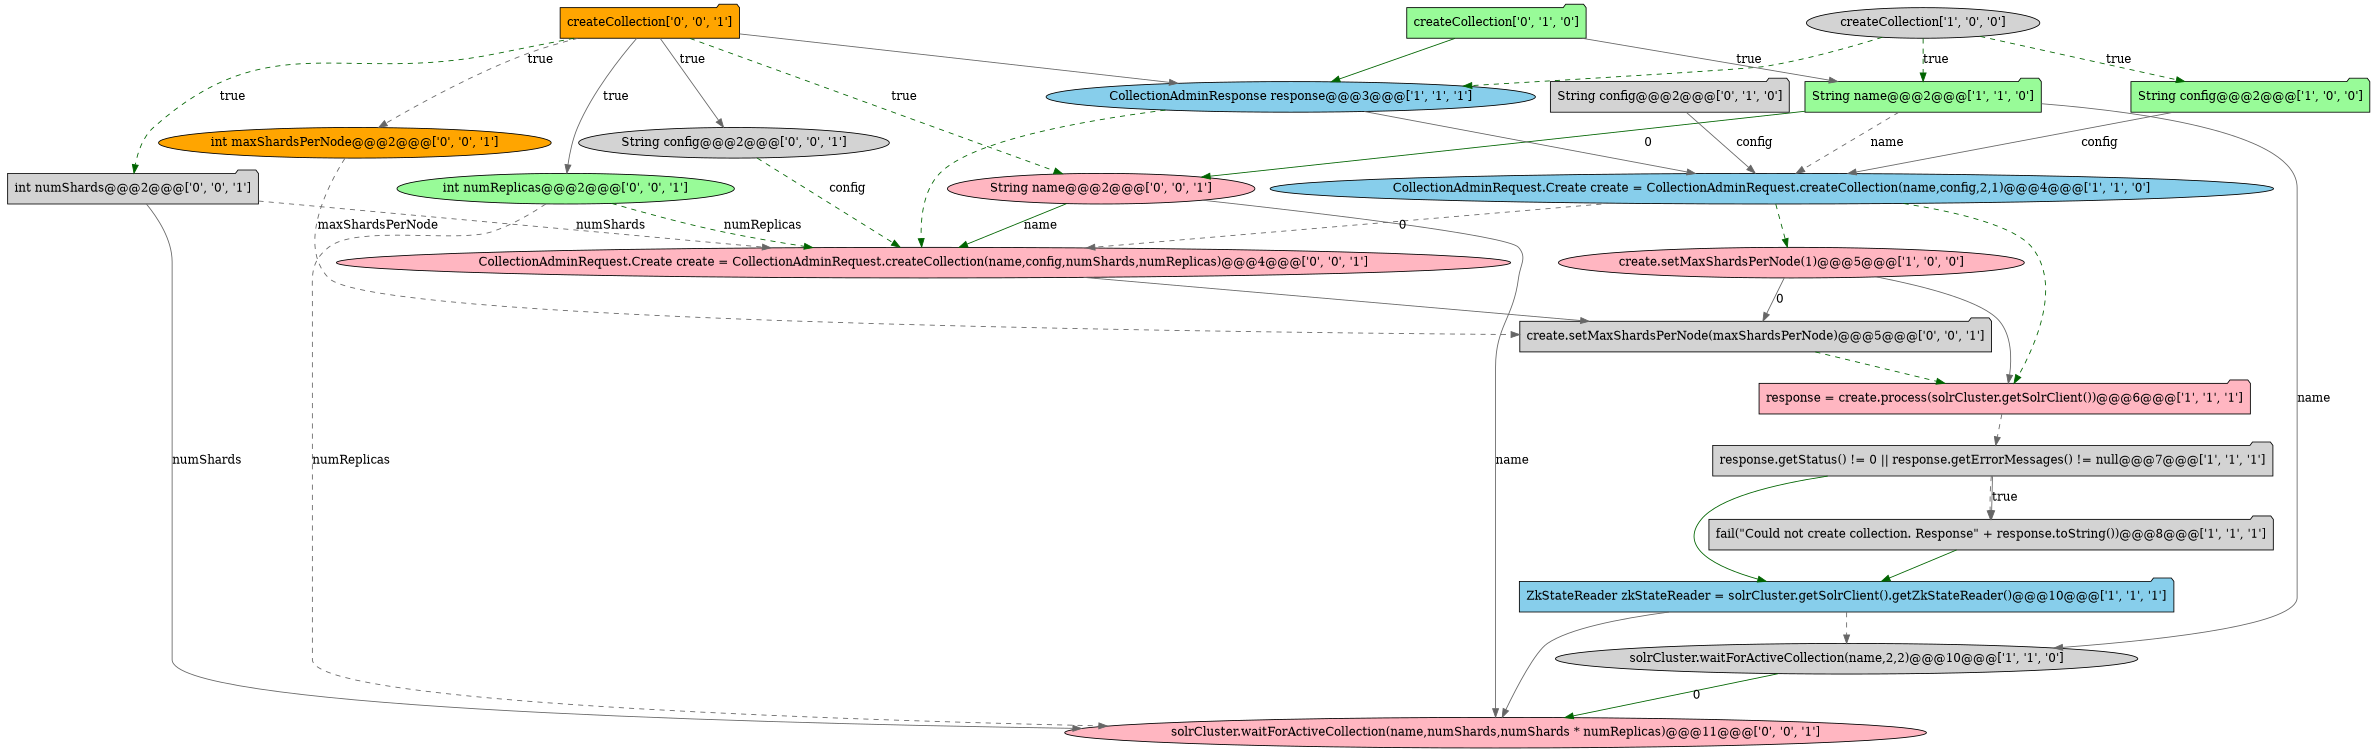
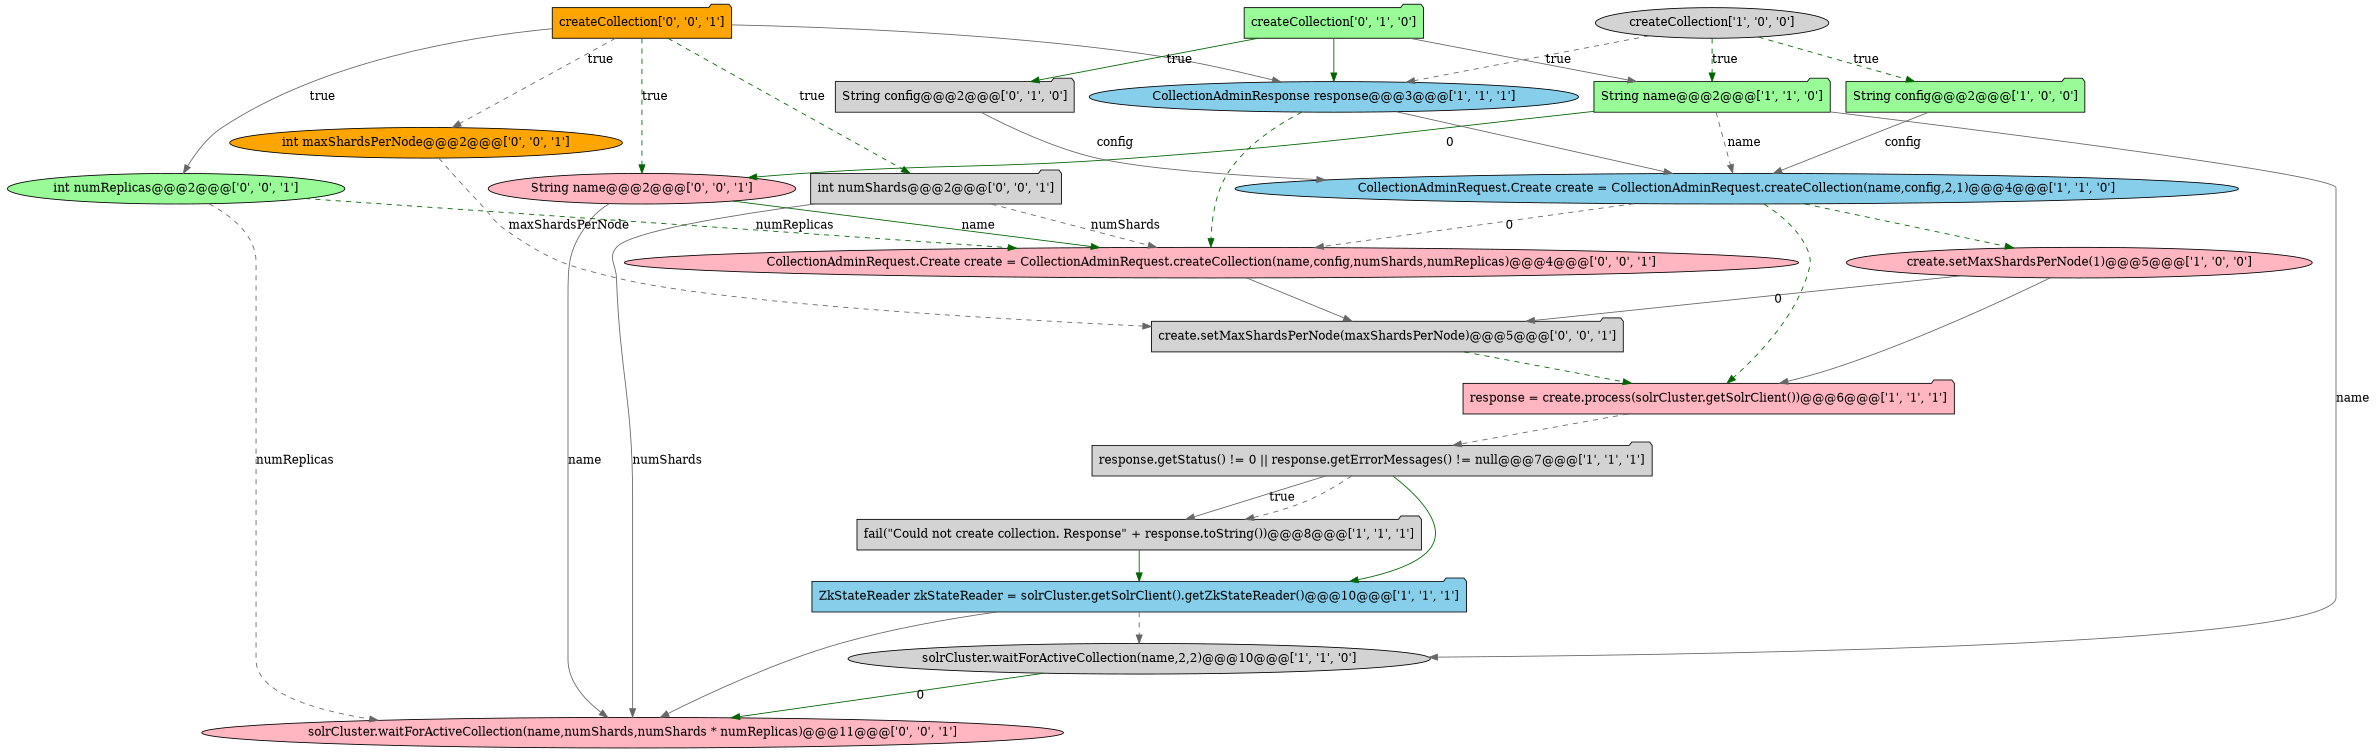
none -> (1143, 60)
(1679, 73) -> (1538, 57)
(734, 143) -> none
